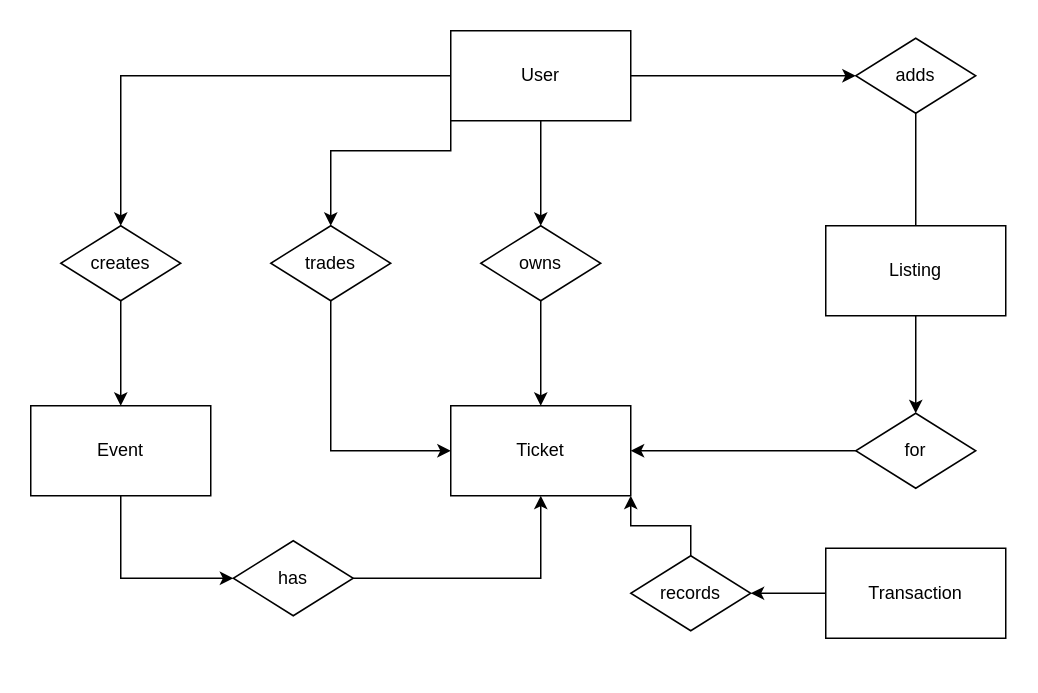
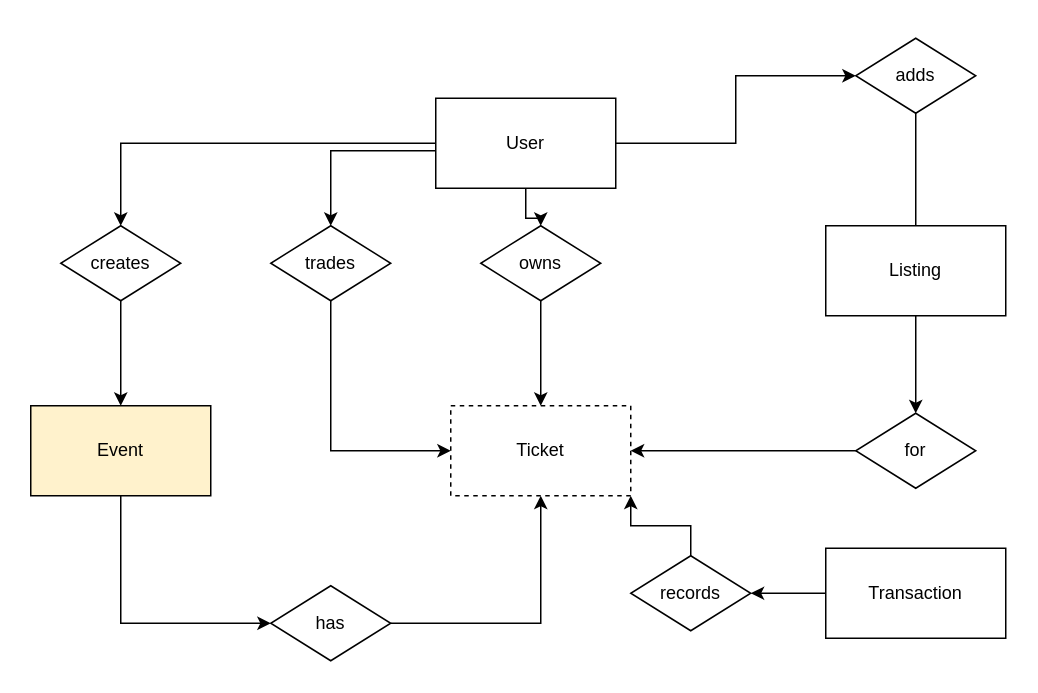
(541, 76) -> (526, 143)
(121, 451) -> (121, 451)
(541, 451) -> (541, 451)
(293, 578) -> (331, 623)
